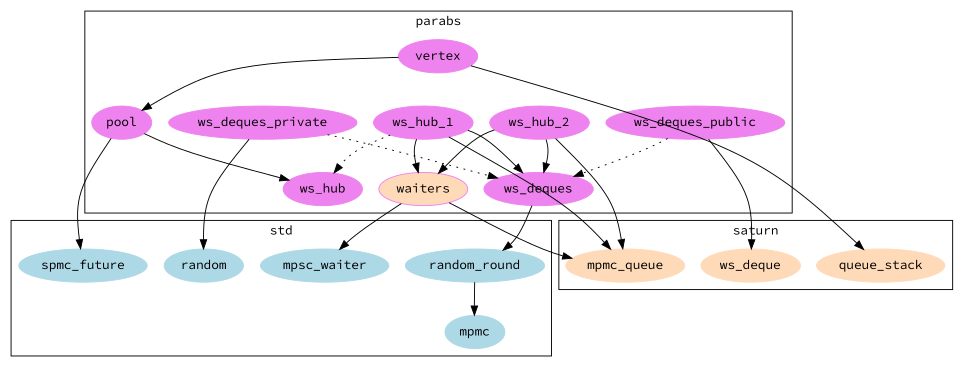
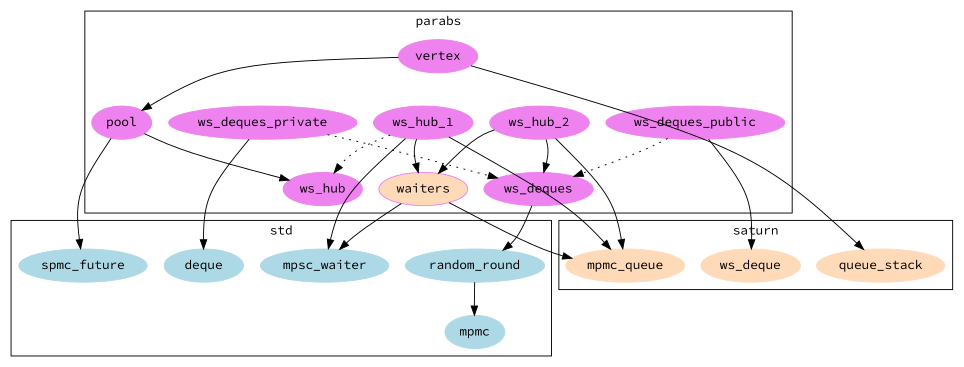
(494, 146) -> (359, 183)
(204, 266) -> (204, 266)
